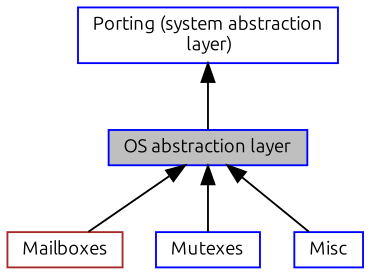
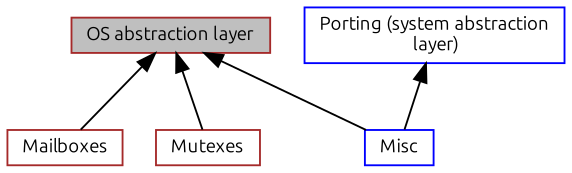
(208, 106) -> (412, 106)
(208, 148) -> (171, 35)
(208, 250) -> (208, 148)
